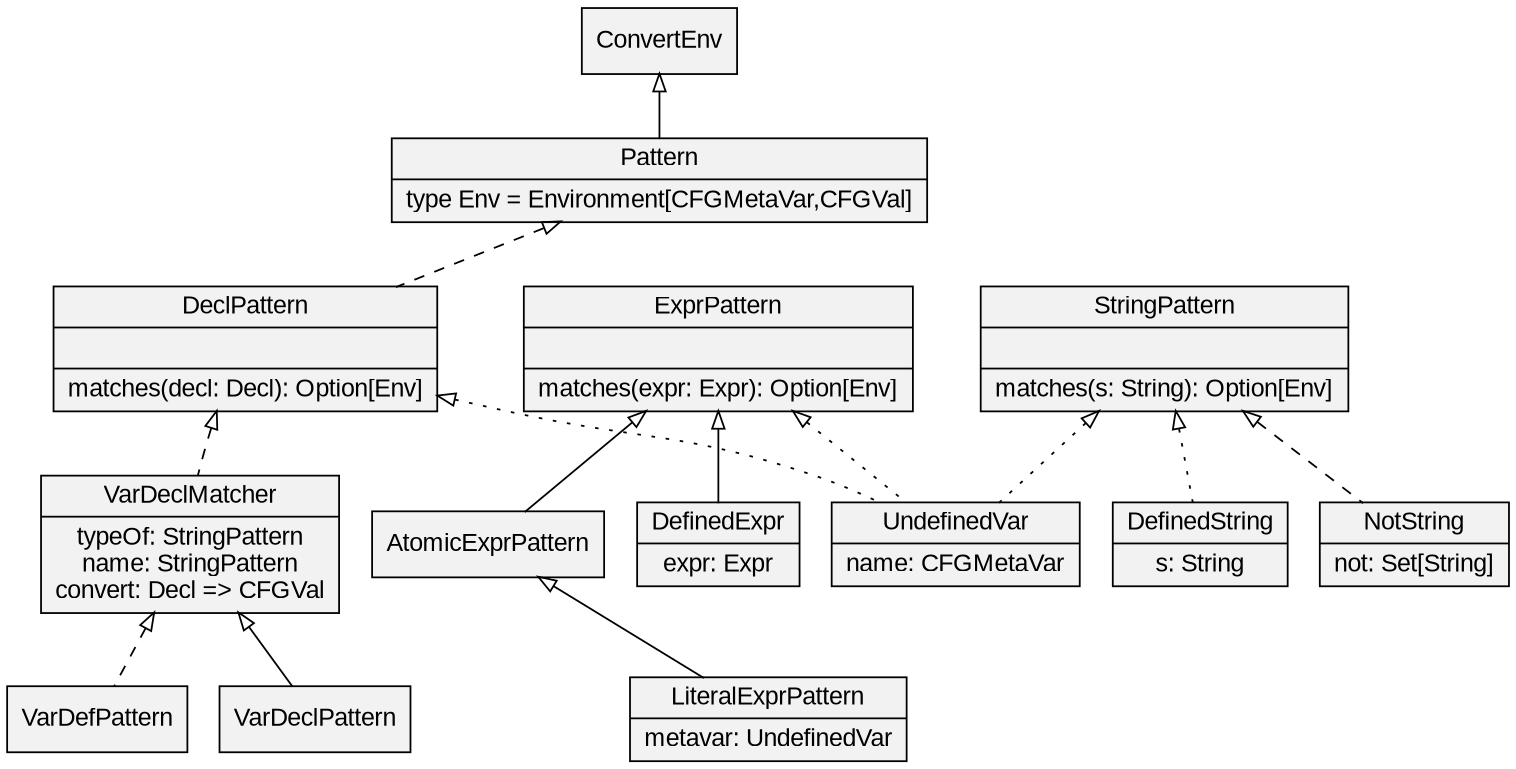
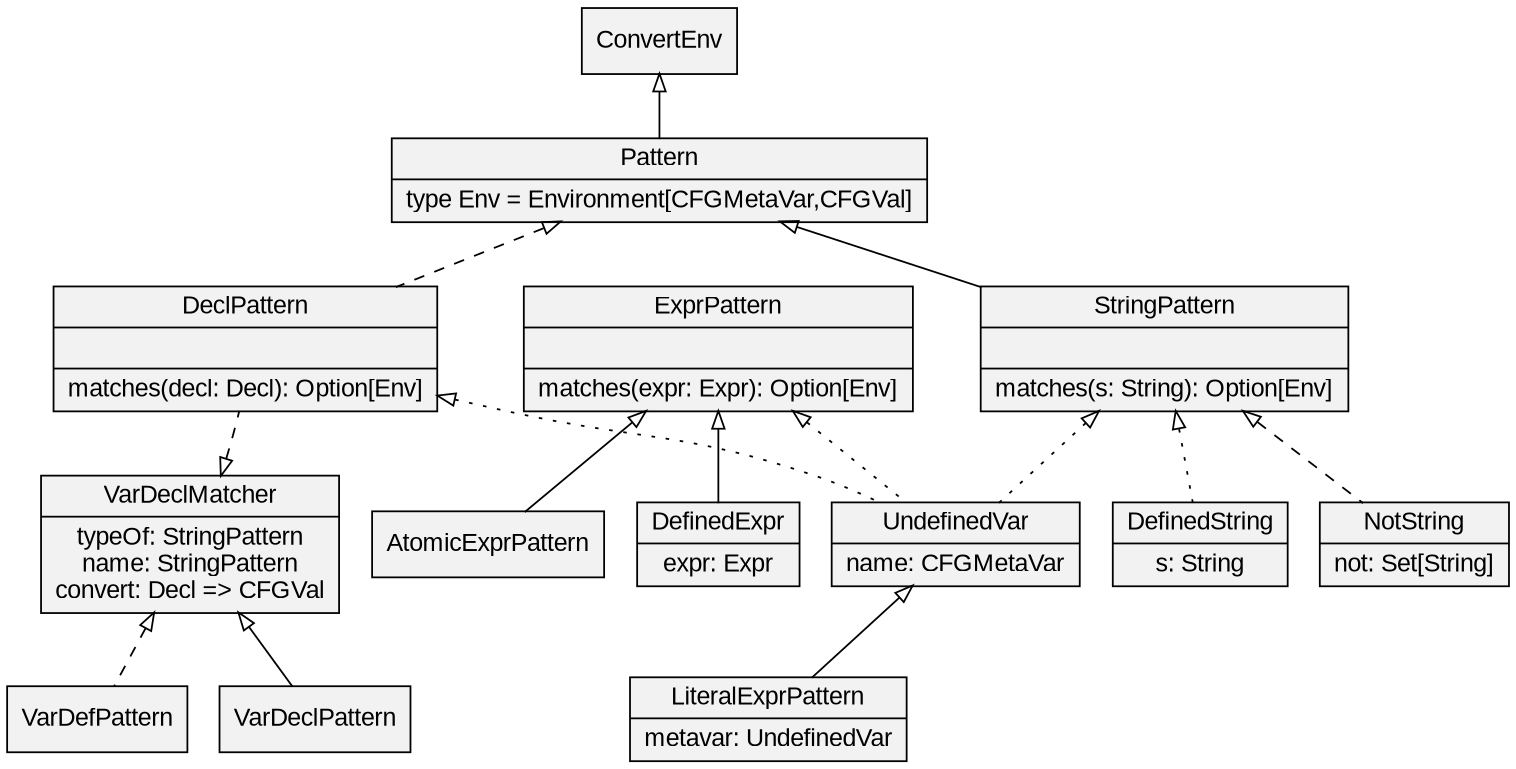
none -> (889, 257)
(204, 452) -> (233, 435)
(629, 632) -> (856, 638)
